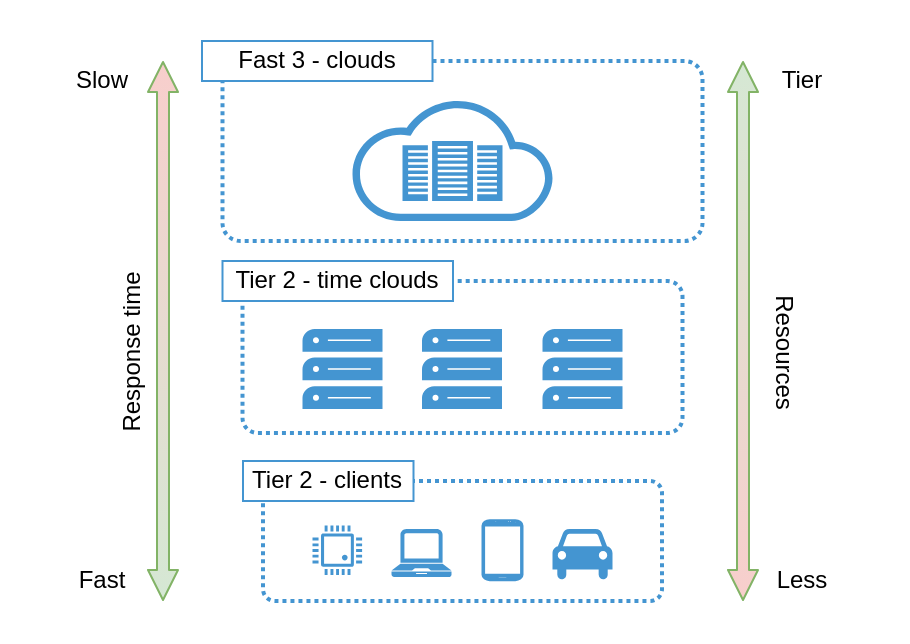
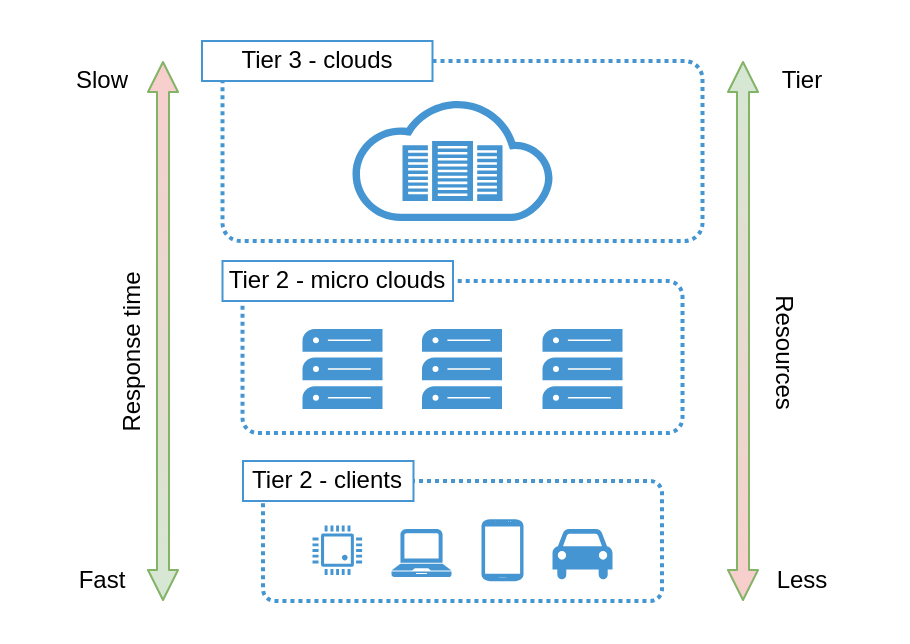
(318, 61) -> (318, 61)
(338, 281) -> (338, 281)
